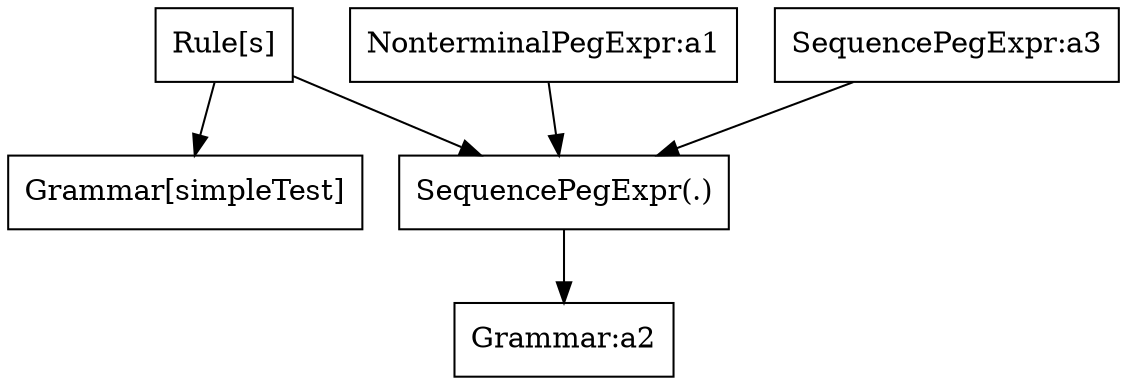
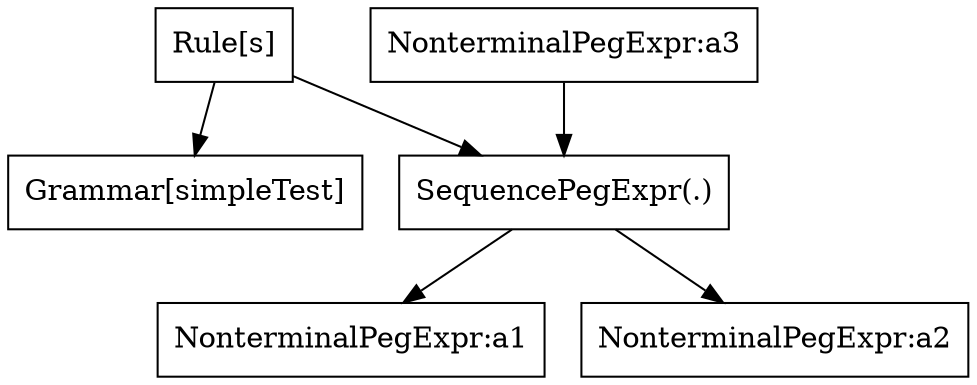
(947, 45) -> (564, 45)
(552, 109) -> (467, 260)
(564, 340) -> (775, 340)
